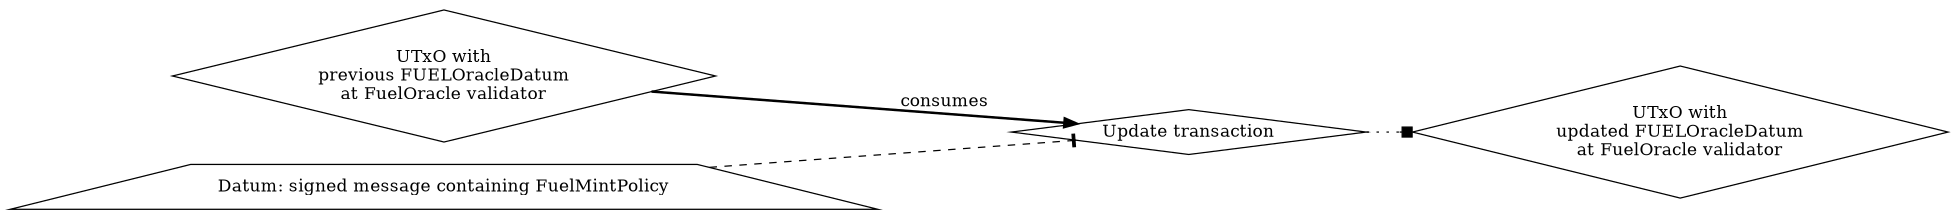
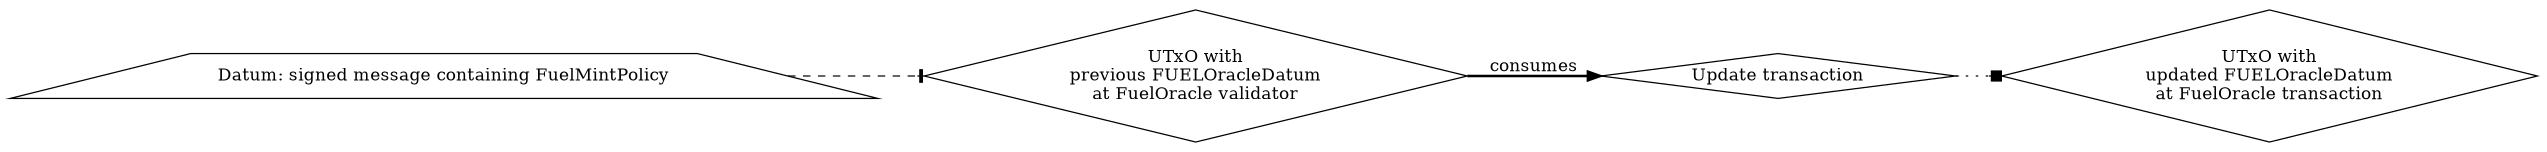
(1680, 132) -> (2270, 76)
(890, 154) -> (852, 76)
